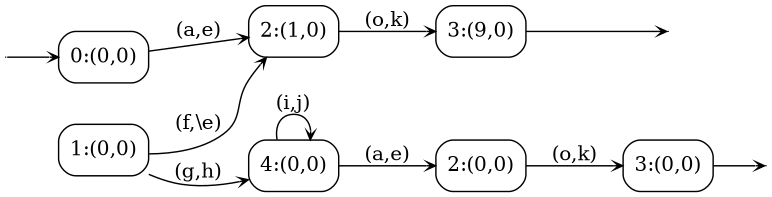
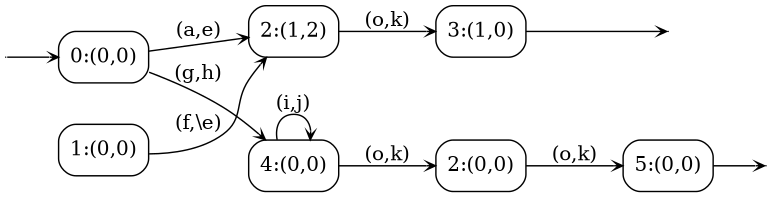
(294, 31) -> (294, 31)
(481, 31) -> (481, 31)
(387, 155) -> (387, 155)
(668, 166) -> (668, 166)
(194, 185) -> (207, 98)
